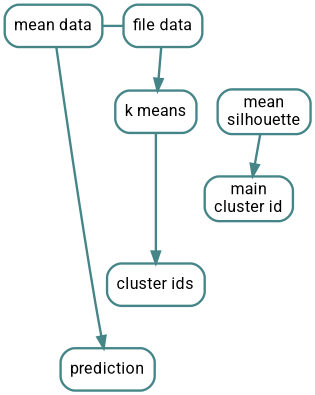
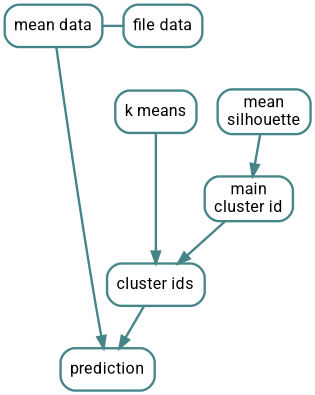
(160, 63) -> none
none -> (206, 238)
none -> (135, 322)
